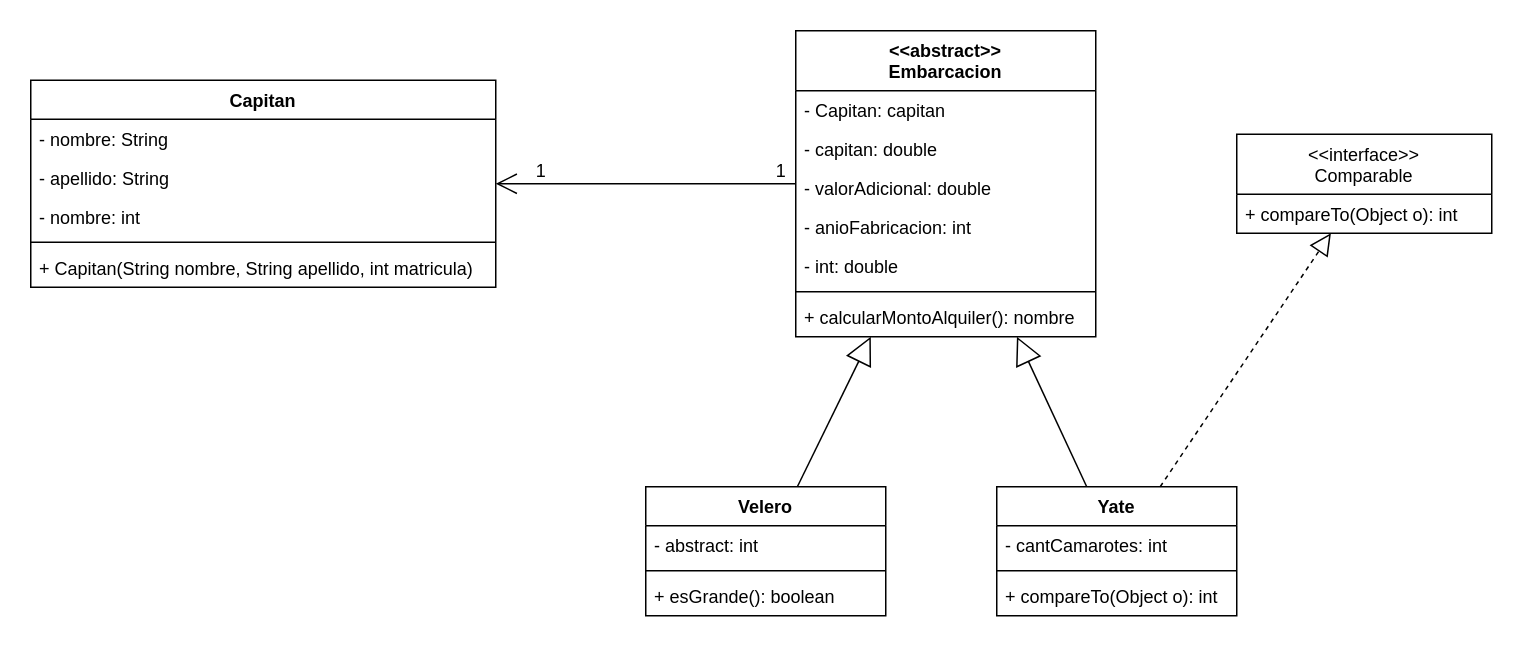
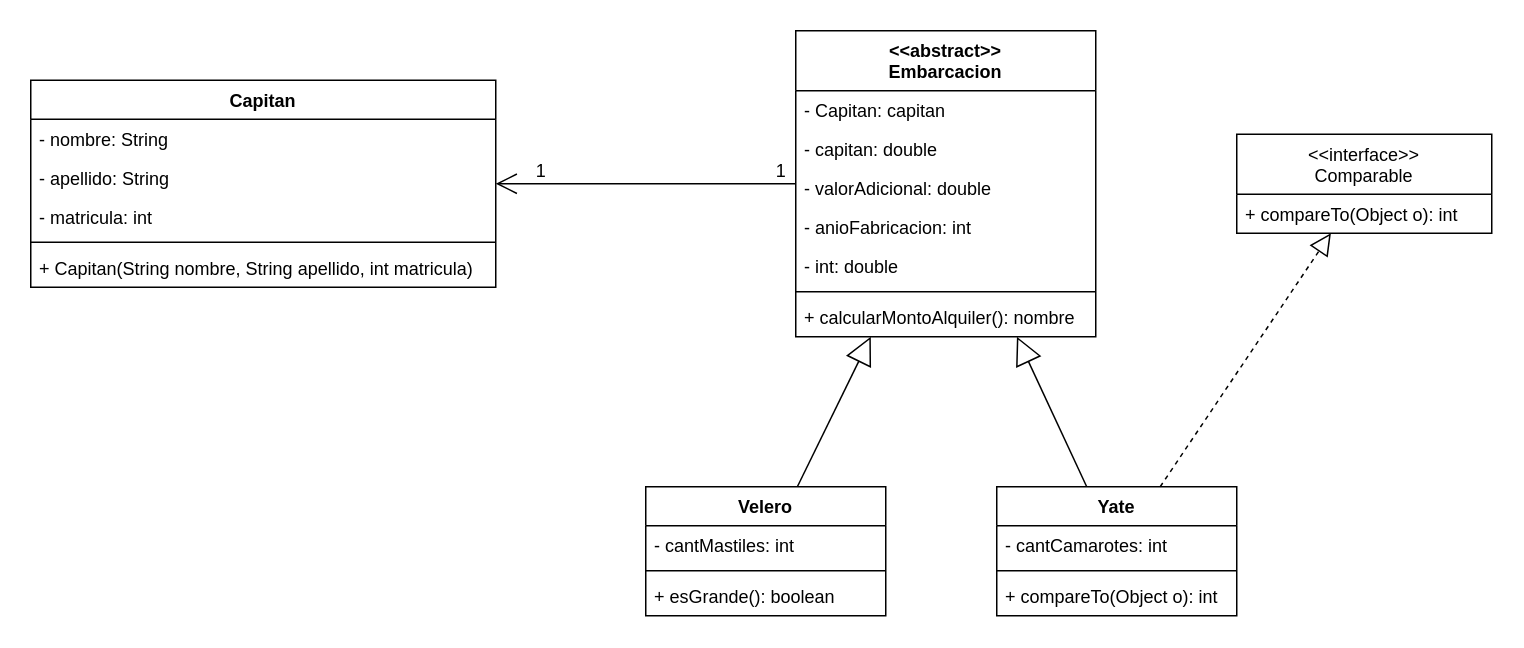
(95, 218) -> (106, 218)
(720, 546) -> (736, 546)
